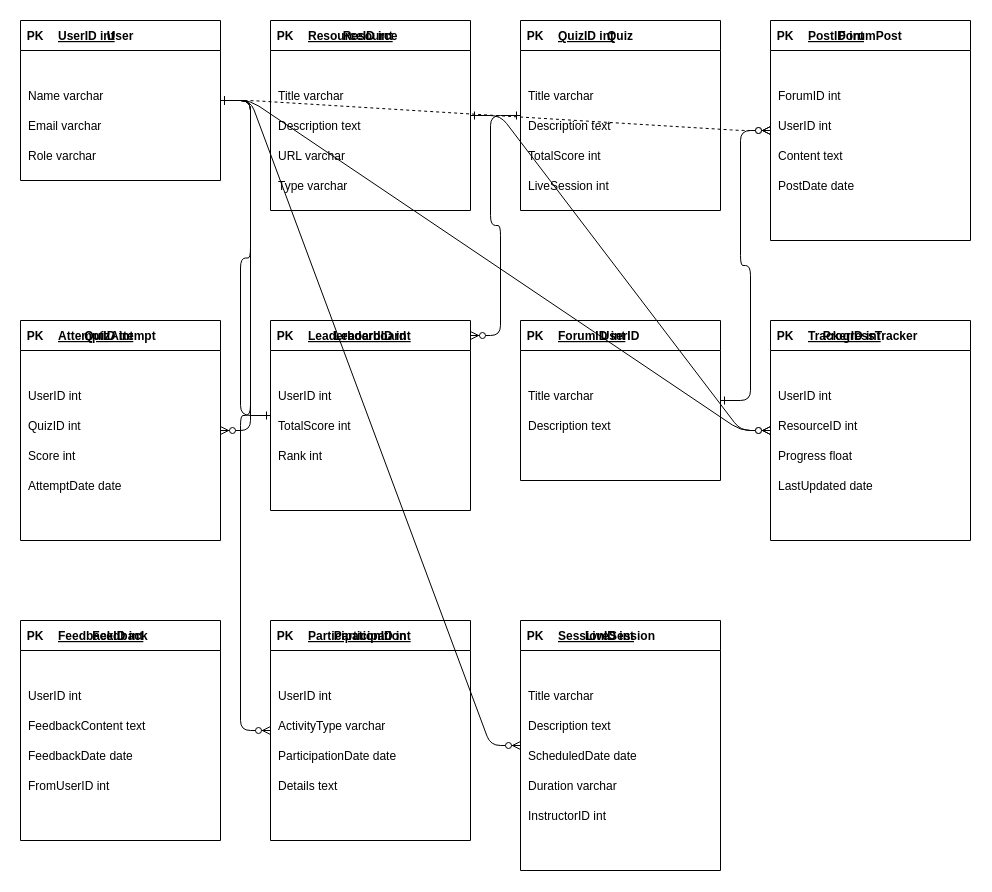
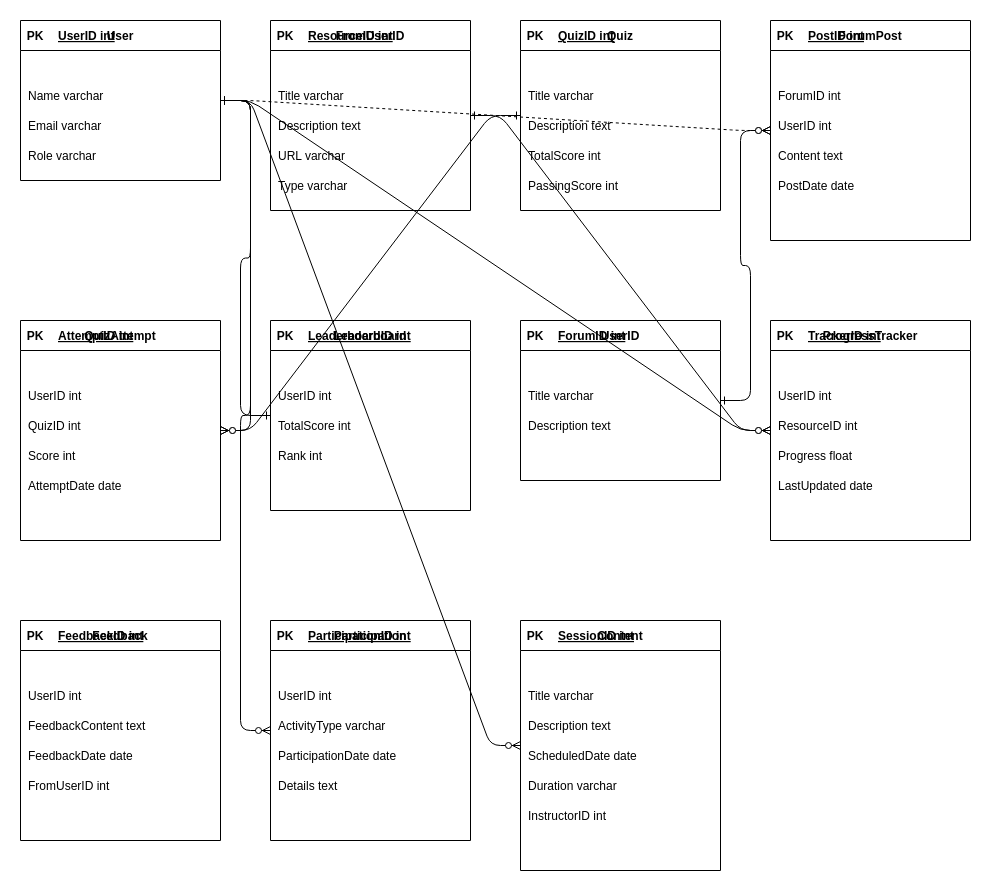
(370, 36) -> (370, 36)
(572, 186) -> (577, 186)
(501, 236) -> (336, 318)
(620, 636) -> (620, 636)
